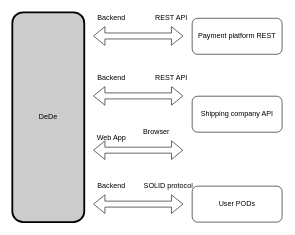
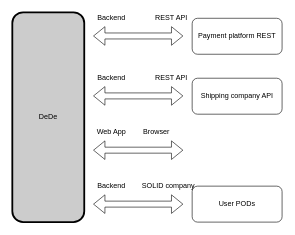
(237, 114) -> (237, 96)
(111, 138) -> (111, 132)
(169, 186) -> (169, 186)
